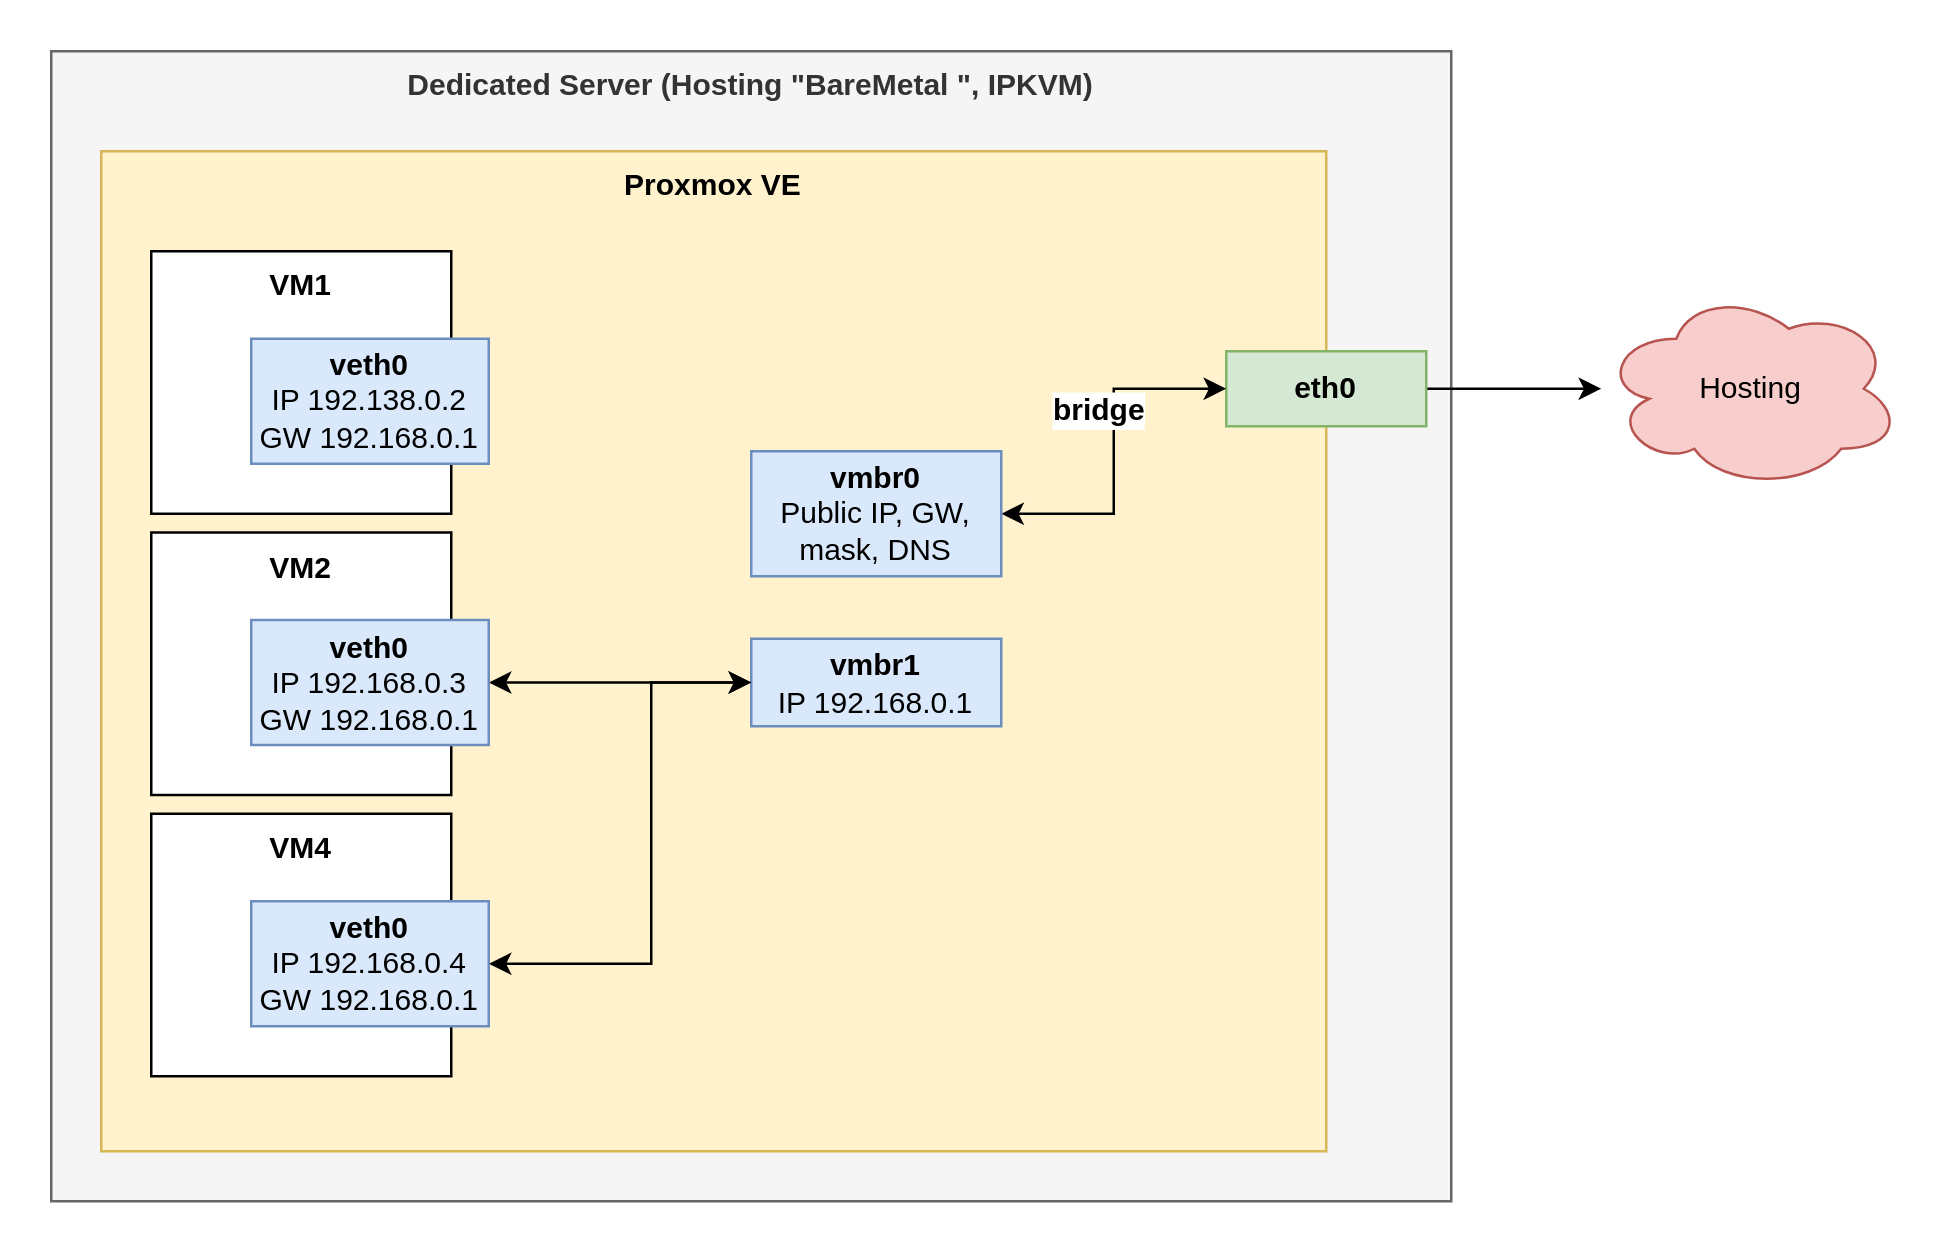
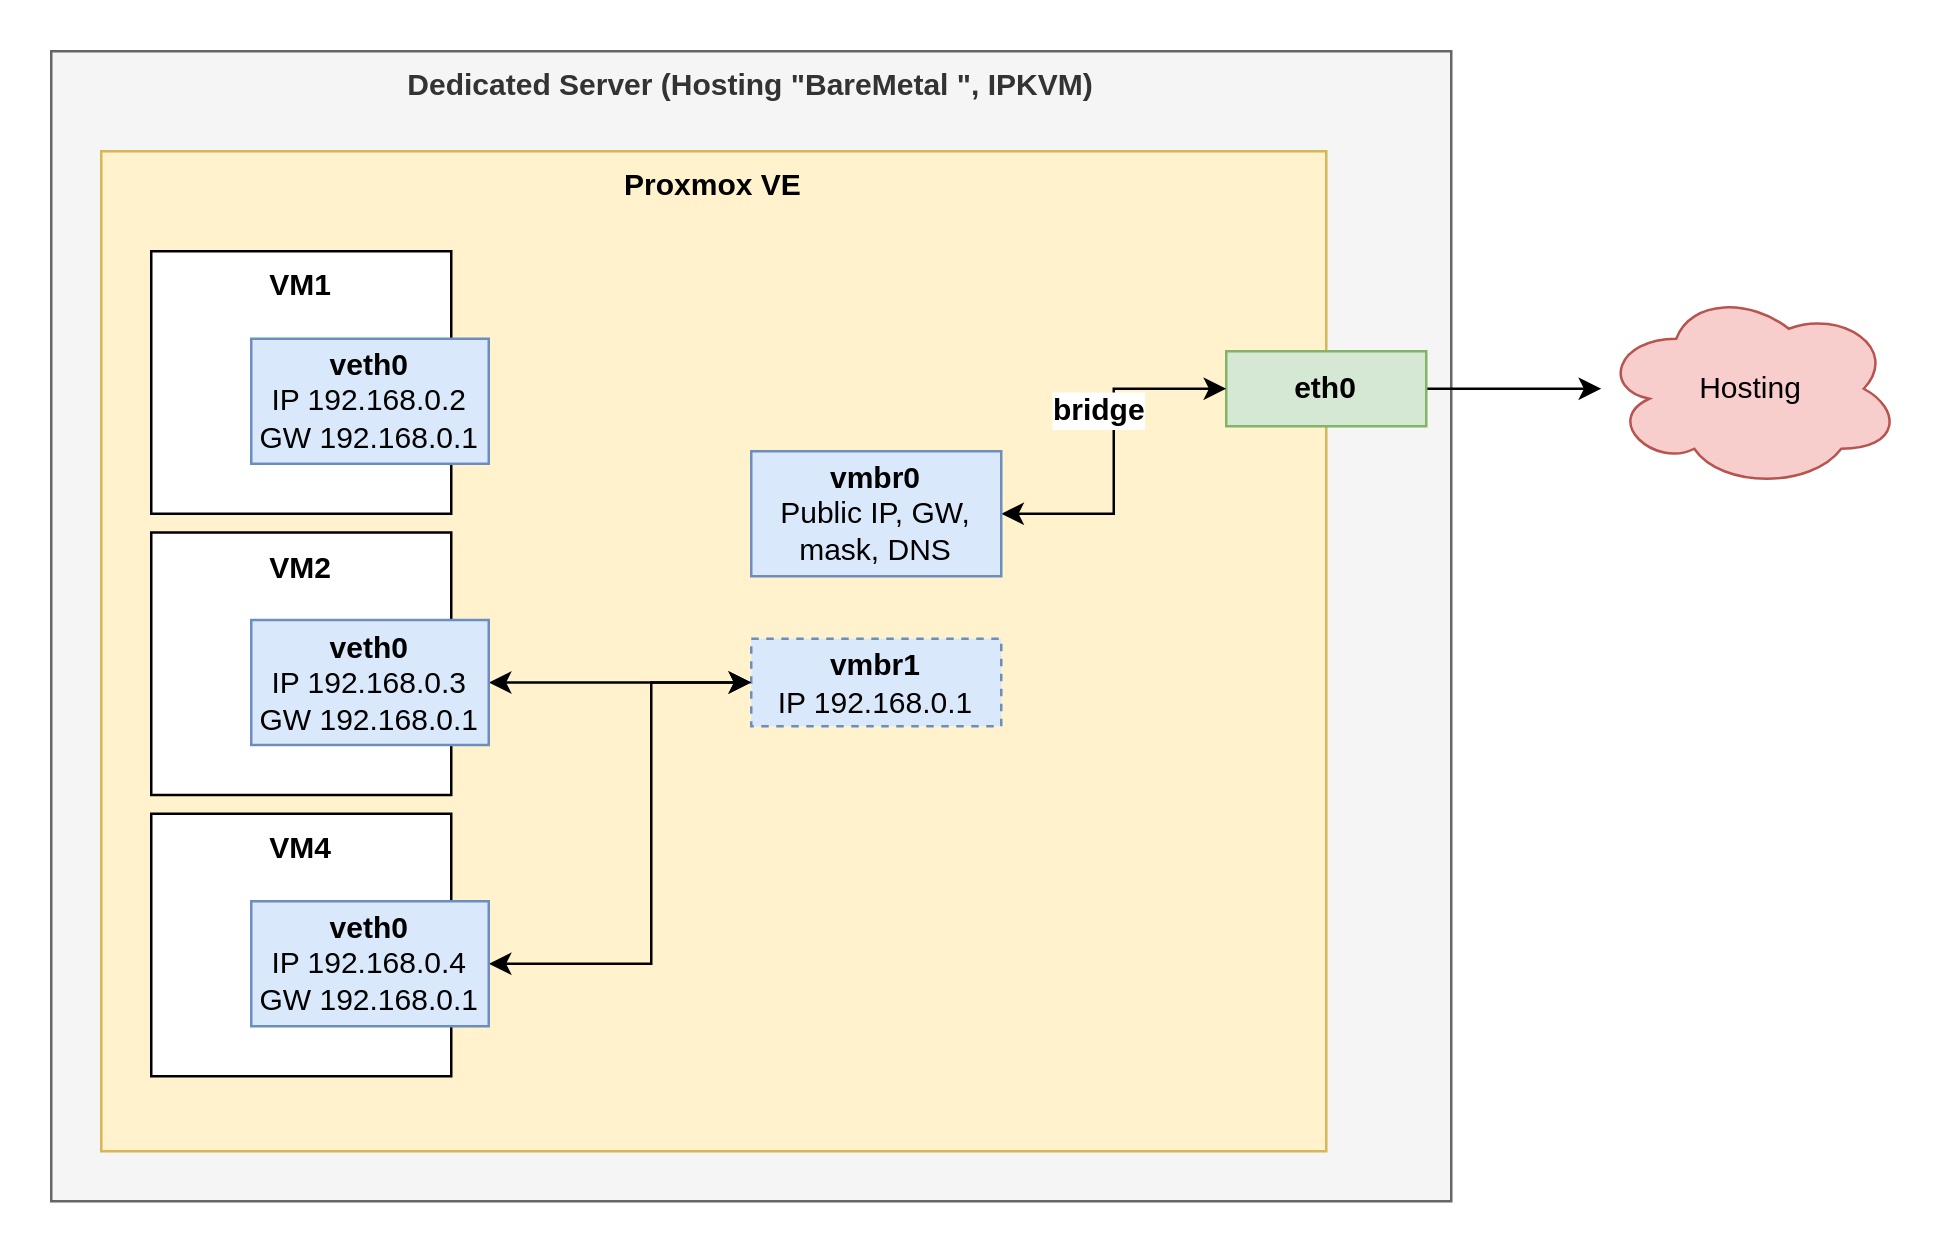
(370, 401) -> (370, 401)
(876, 683) -> (876, 683)
